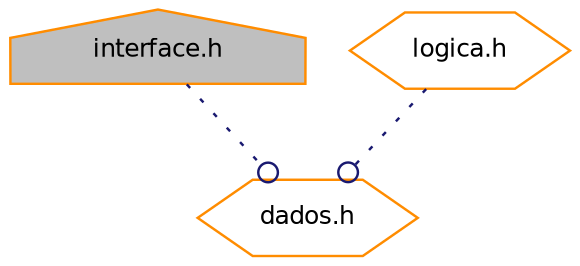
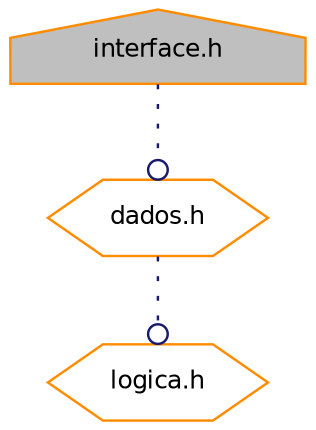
(391, 127) -> (158, 290)
